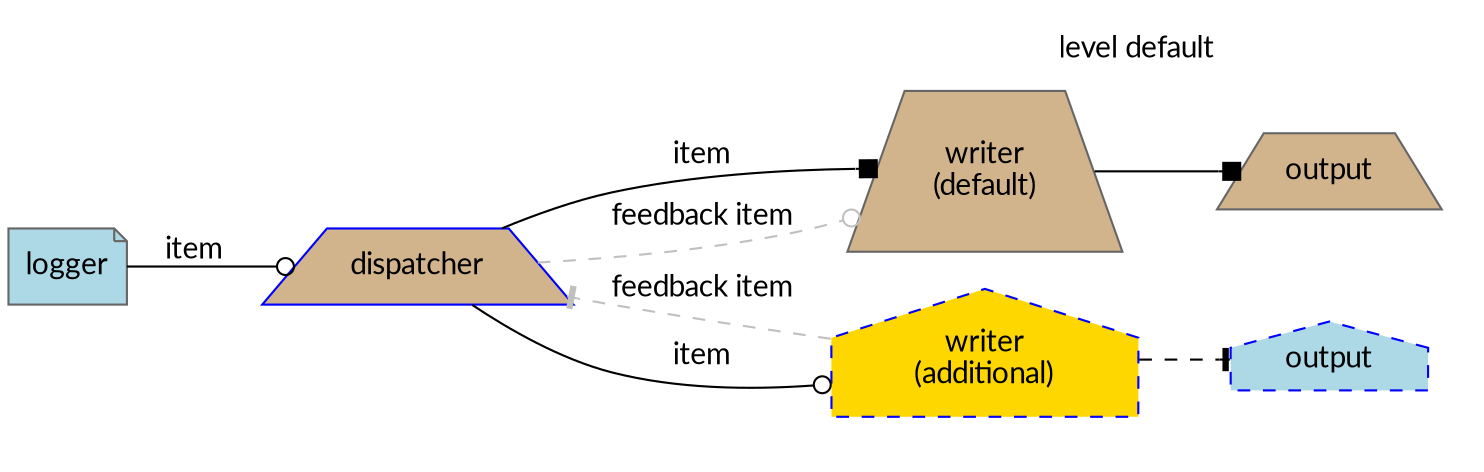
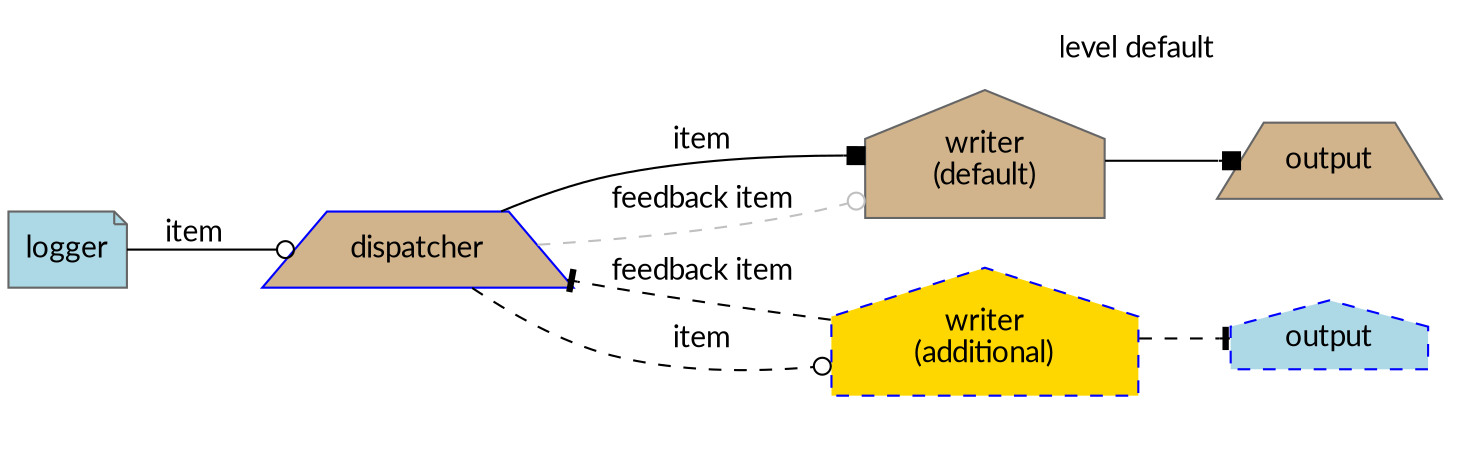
(985, 171) -> (985, 161)
(704, 320) -> (704, 302)
(635, 378) -> (635, 361)
